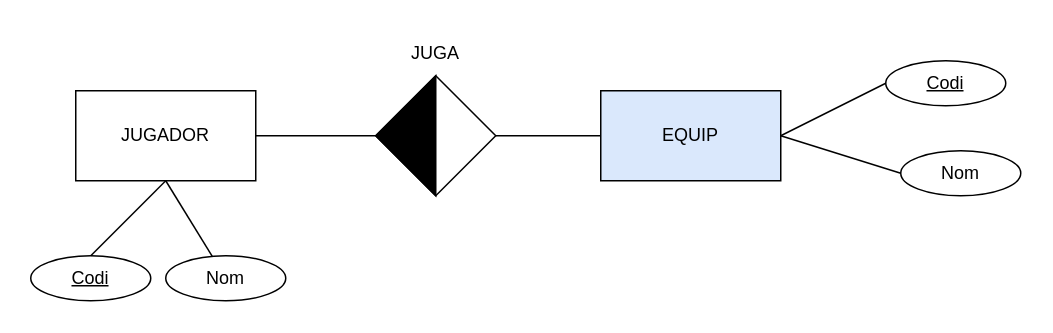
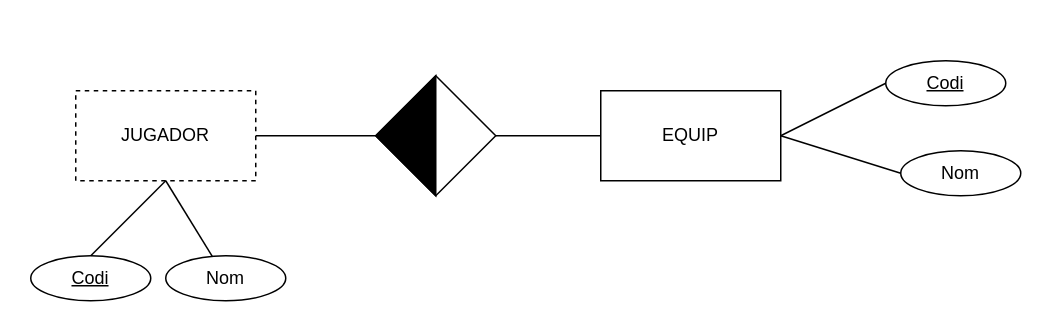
(436, 53) -> none
(166, 136) -> (166, 136)
(691, 136) -> (691, 136)
